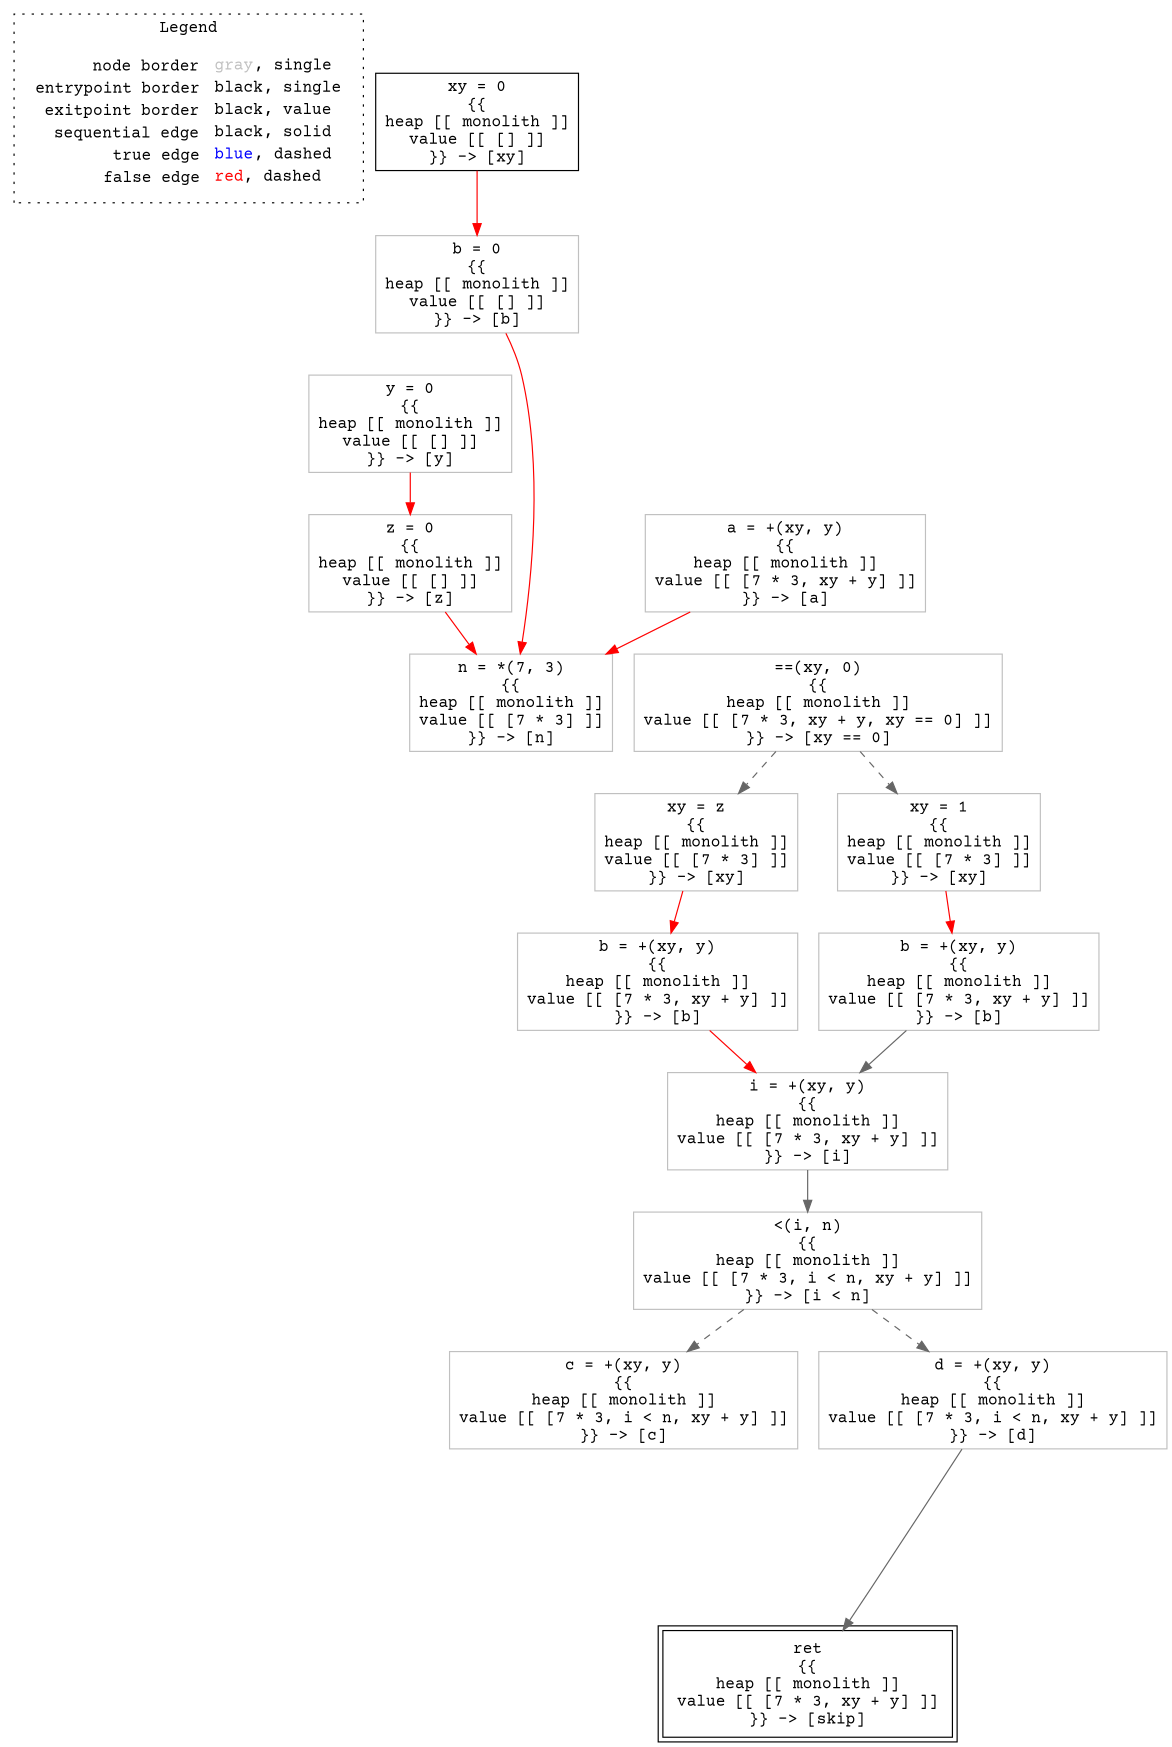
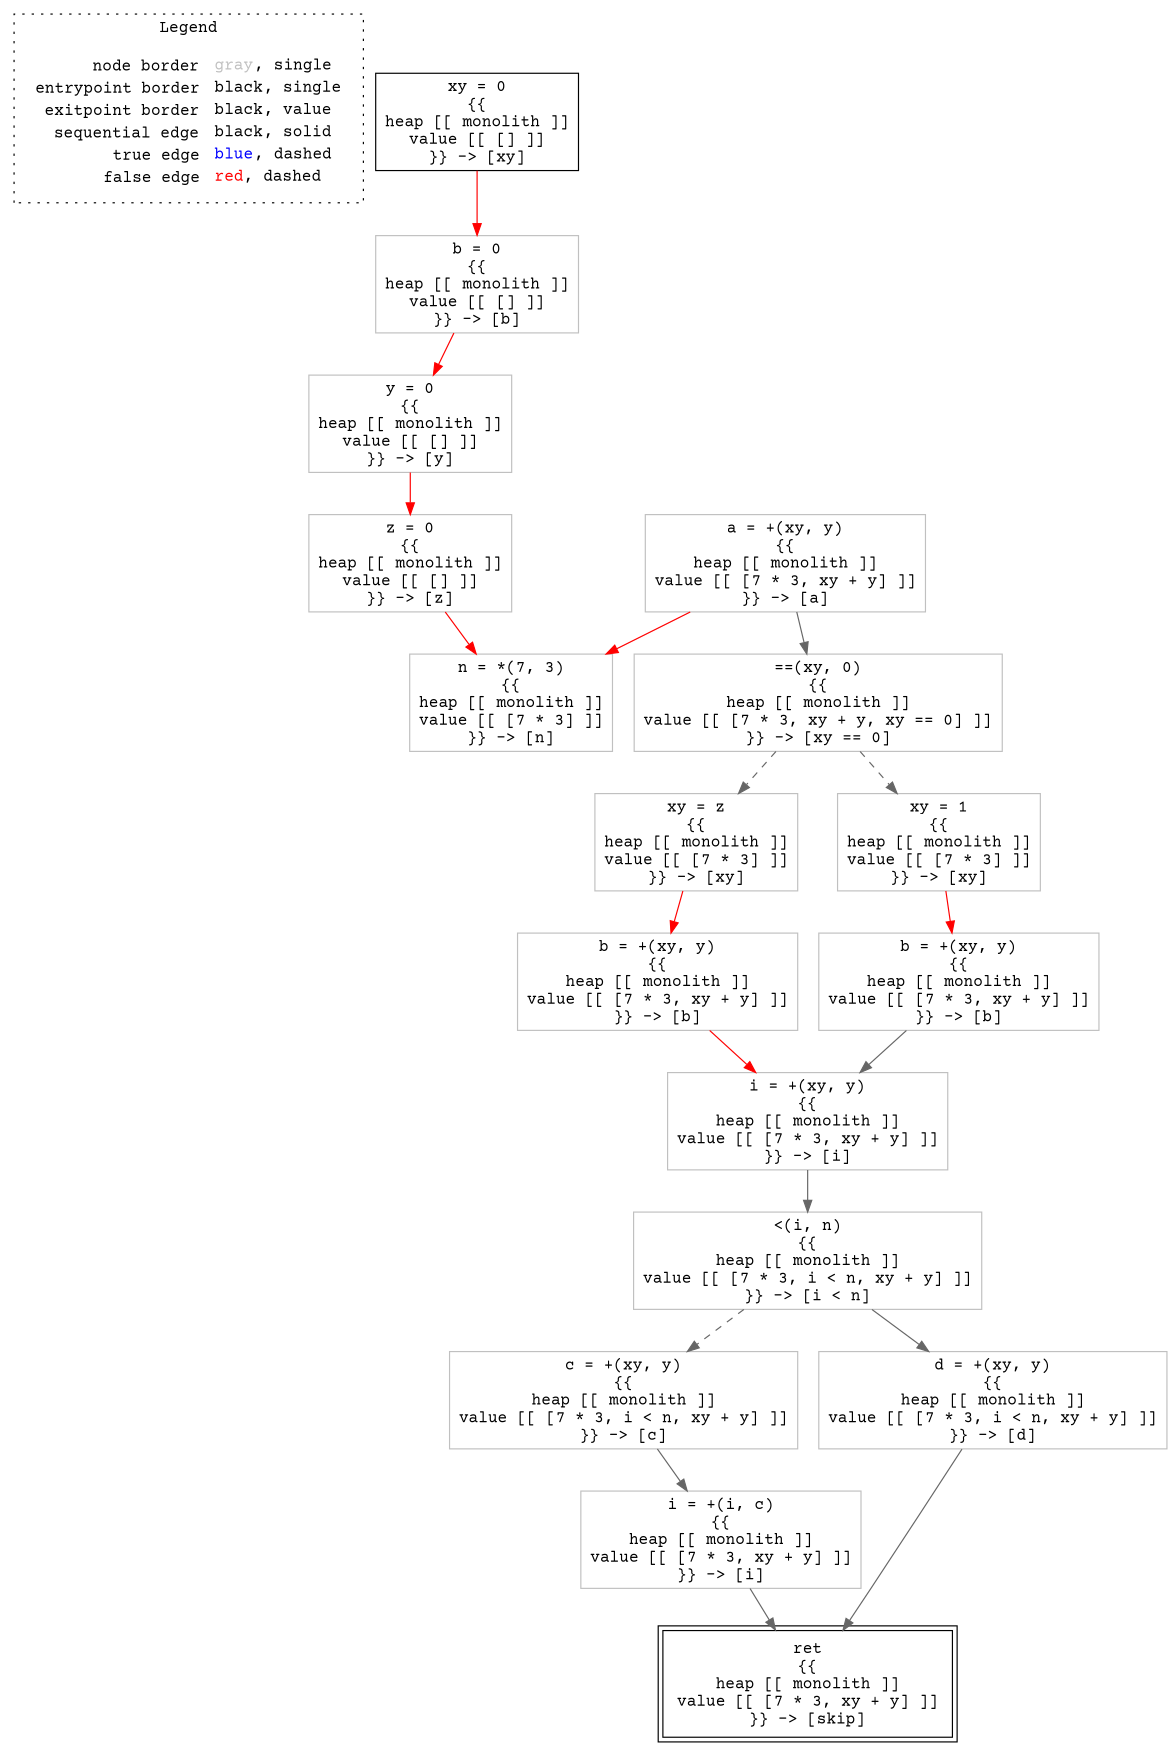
(534, 486) -> (446, 349)
none -> (800, 627)
(896, 1327) -> (896, 1327)
none -> (721, 1540)
